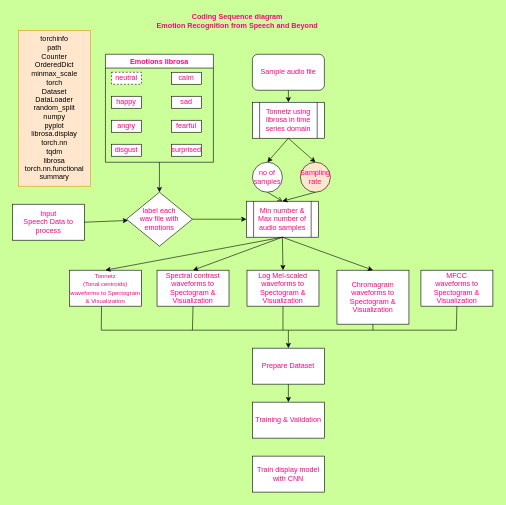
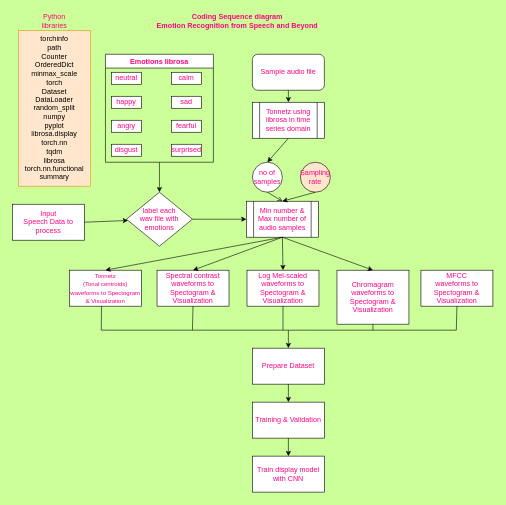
none -> (54, 21)
(126, 78) -> (126, 78)
(303, 151) -> none
none -> (288, 445)
